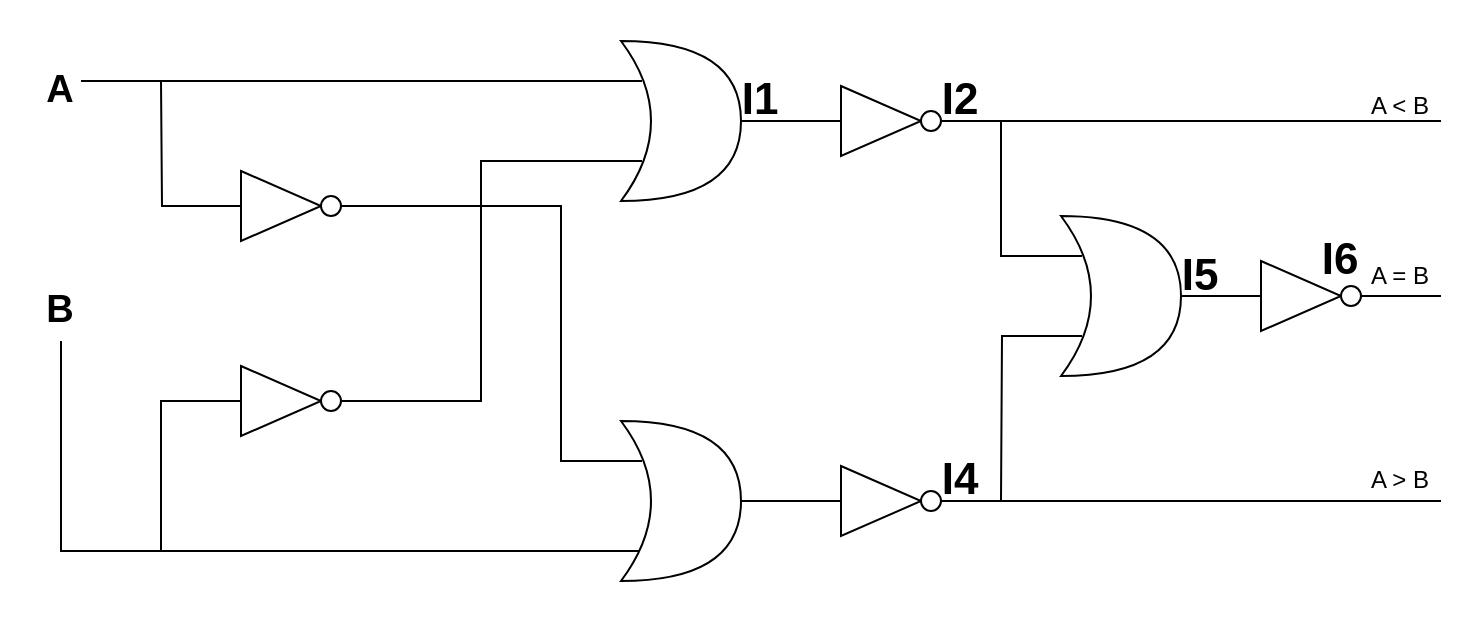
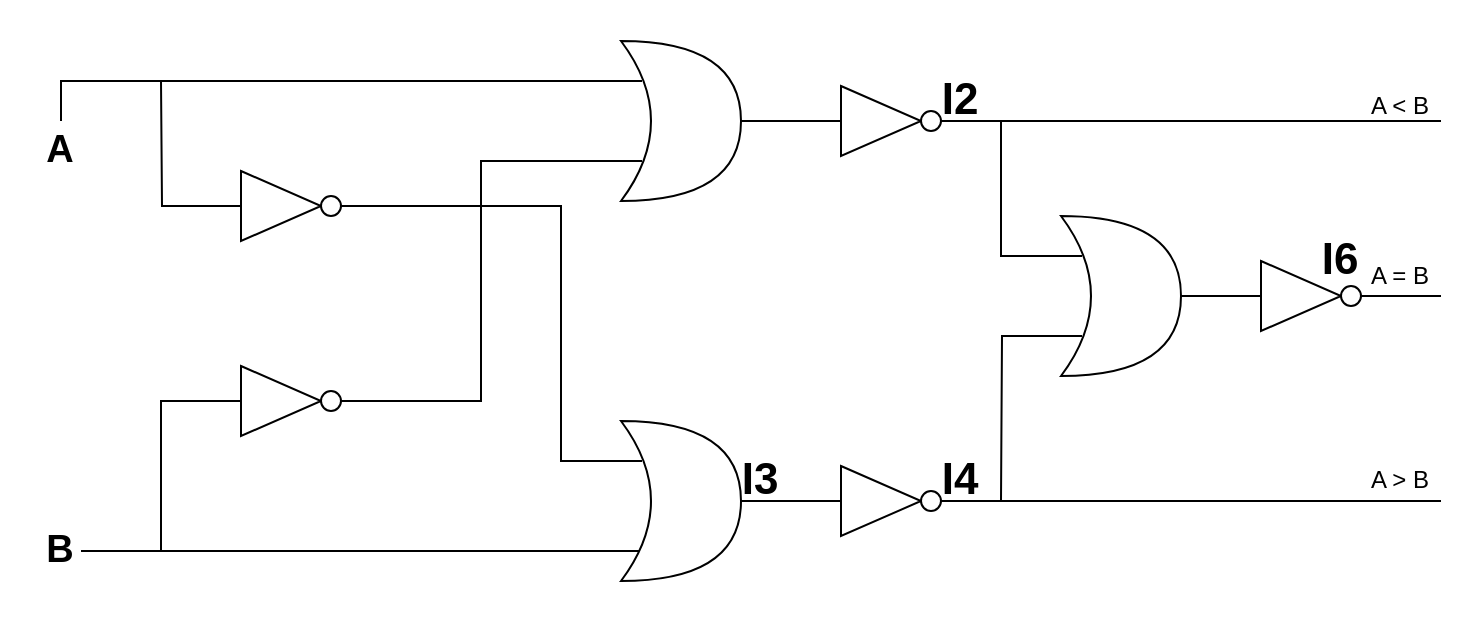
(61, 91) -> (61, 151)
(761, 101) -> none
(1201, 276) -> none
(61, 311) -> (61, 551)
none -> (761, 481)
